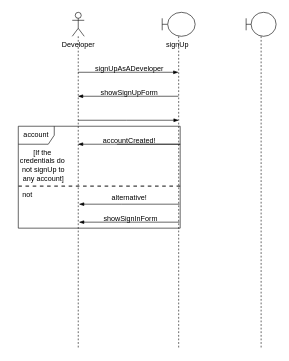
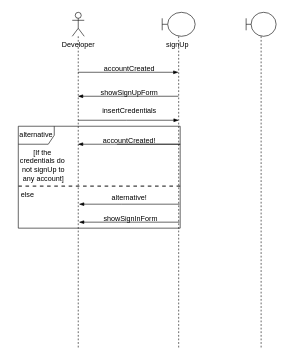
(130, 69) -> (130, 69)
none -> (129, 111)
(36, 135) -> (36, 135)
(28, 195) -> (28, 195)
